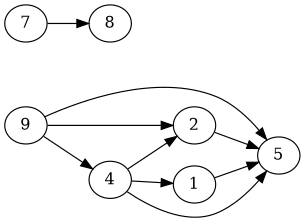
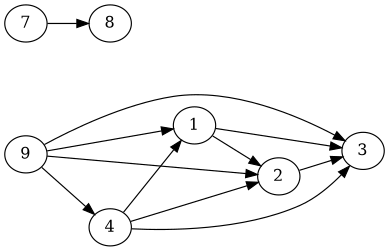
none -> (104, 141)
none -> (232, 148)
(279, 156) -> (363, 151)
